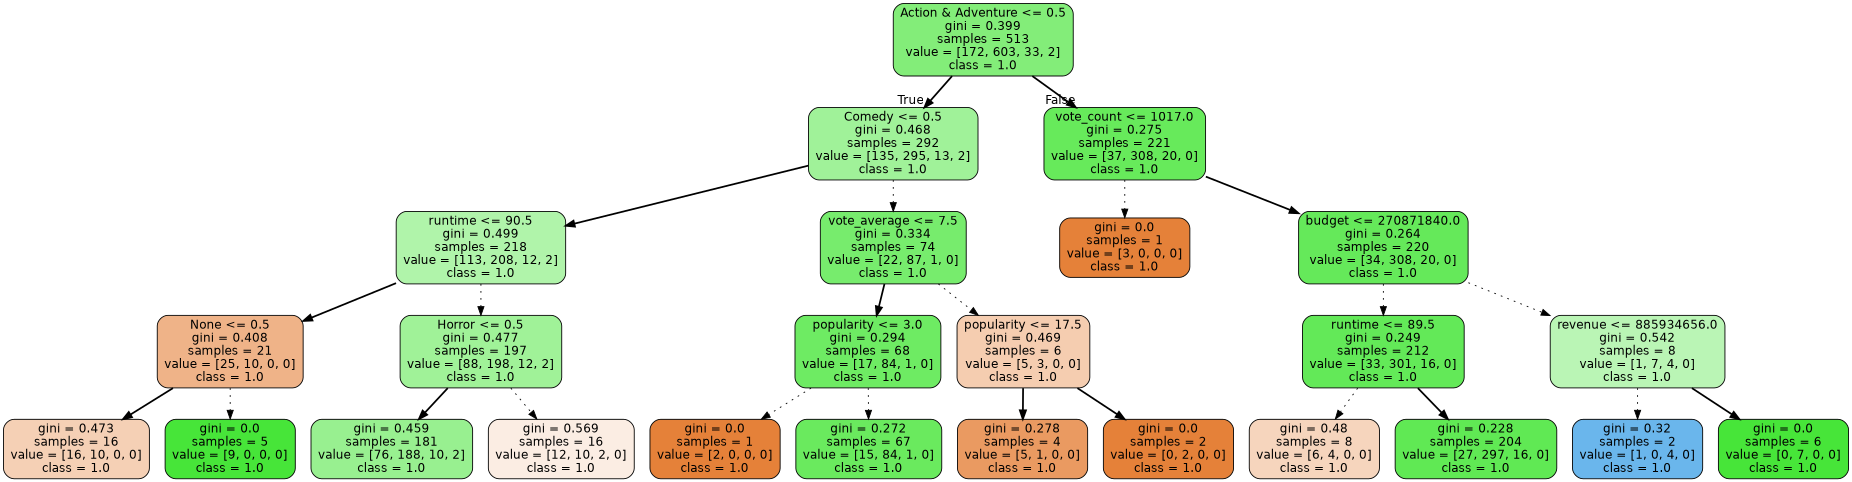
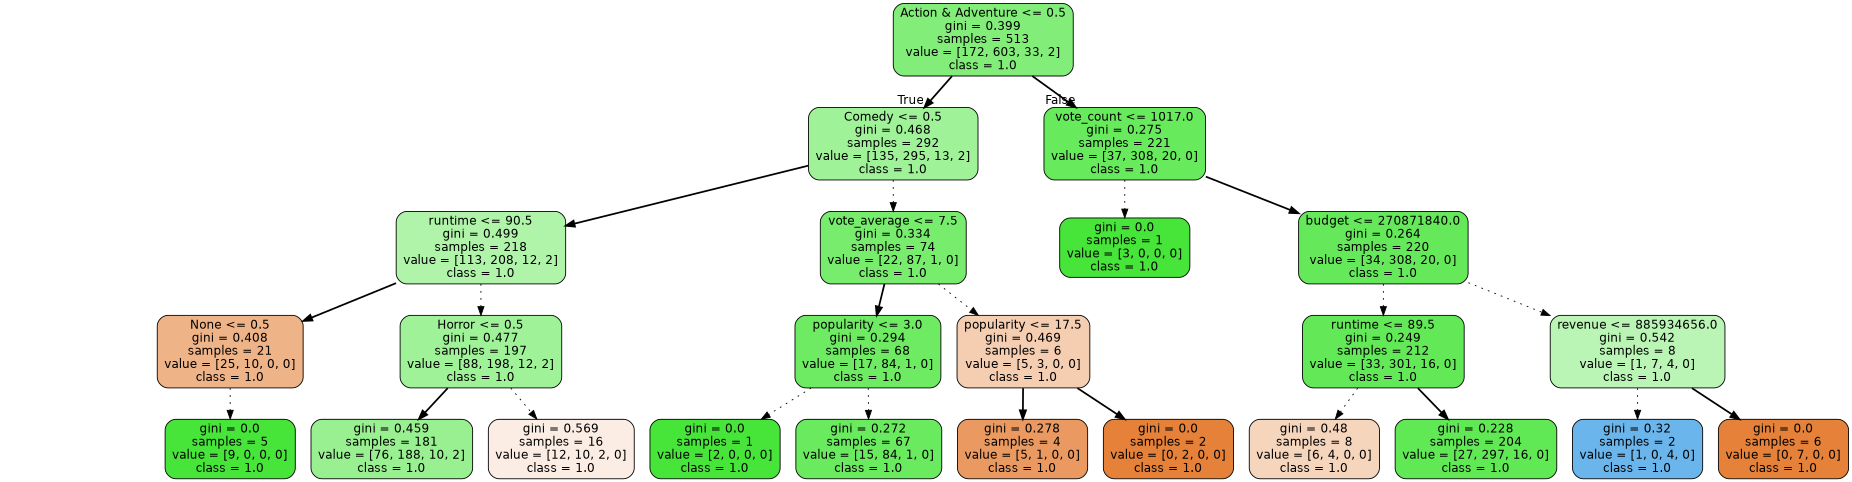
(1125, 248) -> (1125, 248)
(76, 449) -> none
(715, 449) -> (715, 449)
(1783, 449) -> (1783, 449)
